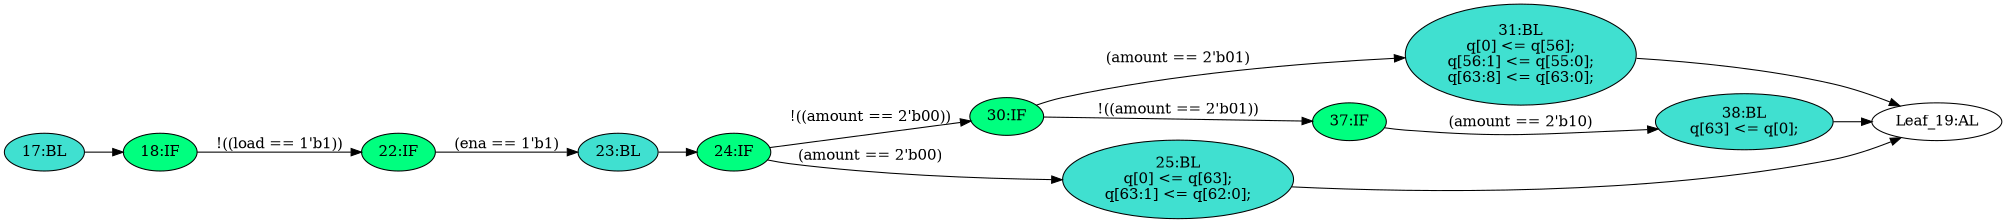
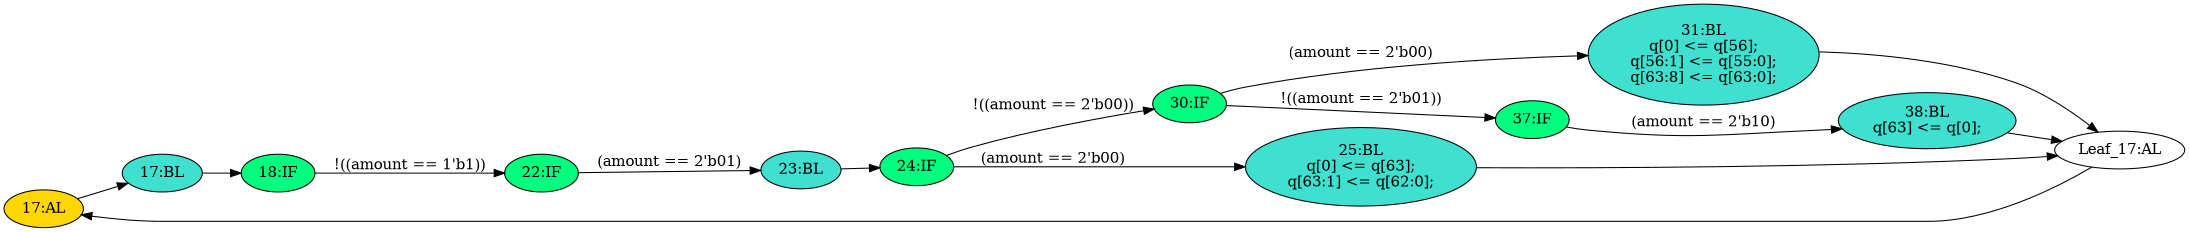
(1178, 58) -> (1361, 53)
(1937, 122) -> (2120, 150)
(279, 144) -> (410, 165)
(507, 144) -> (670, 162)
none -> (44, 209)
